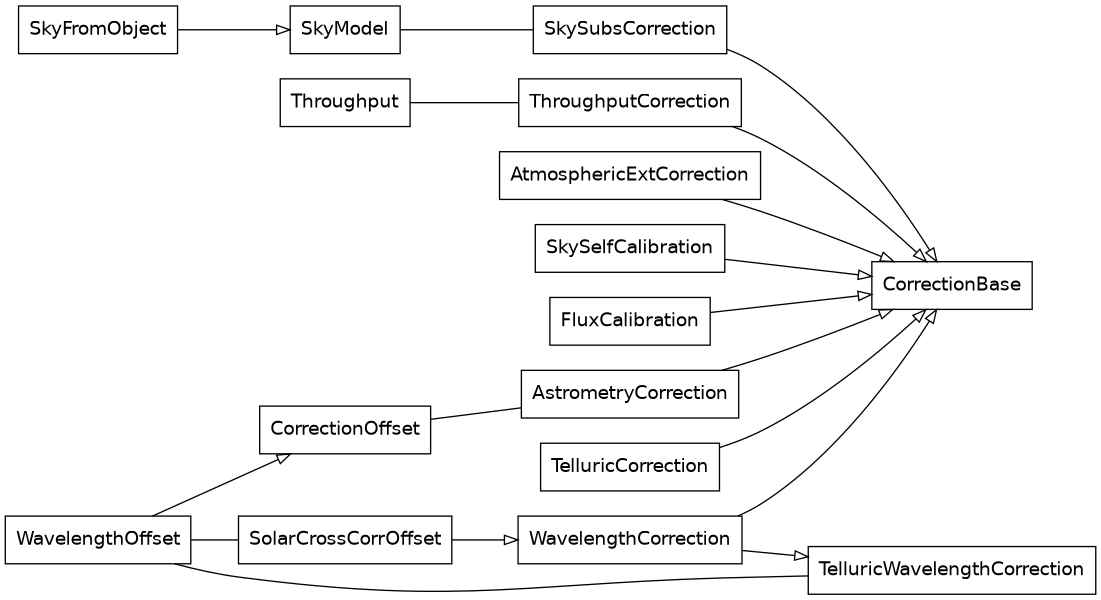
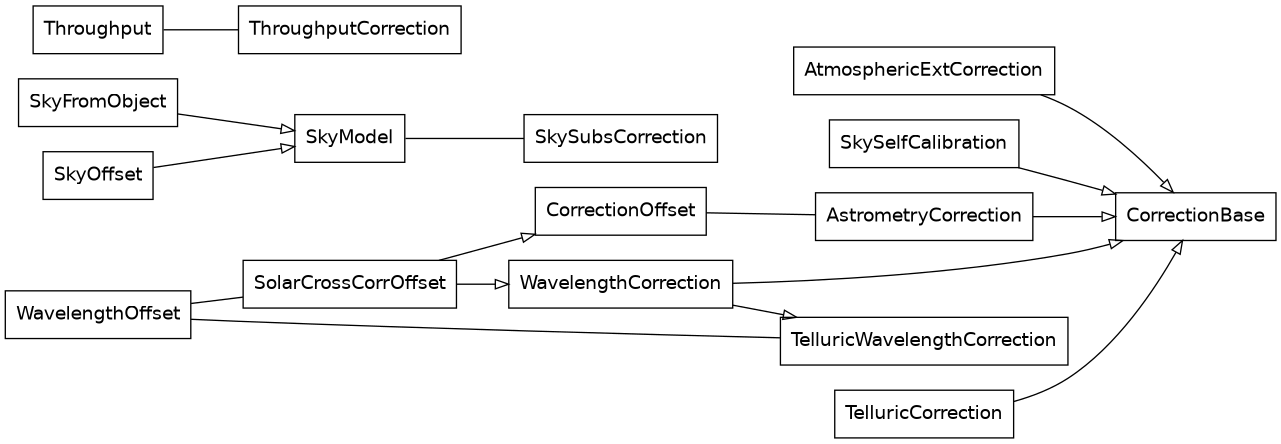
(842, 135) -> none
none -> (98, 176)
(830, 181) -> none
(630, 321) -> none
(215, 488) -> (480, 249)
